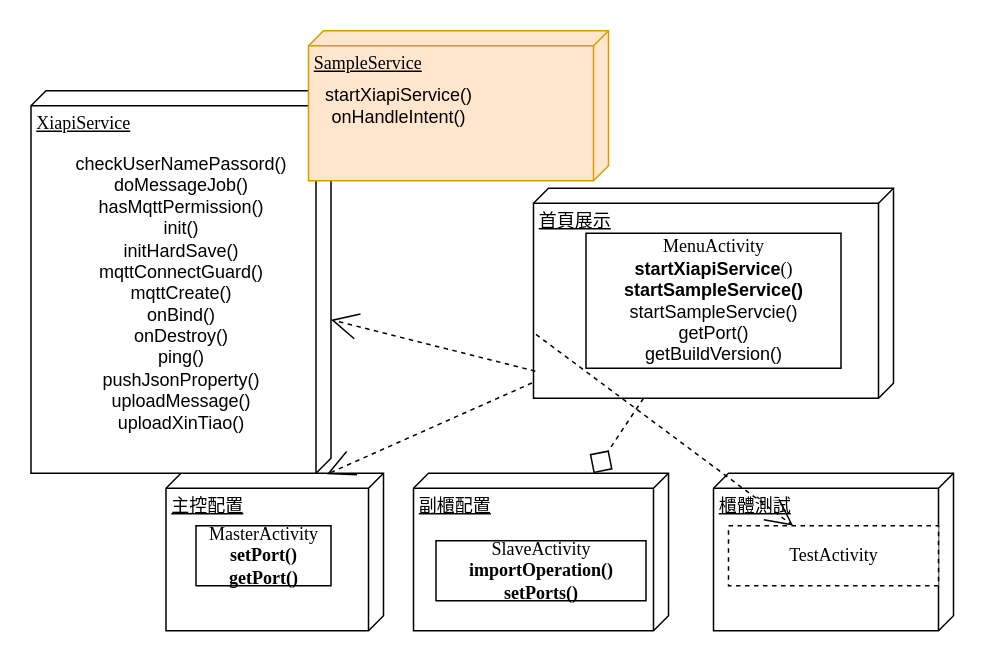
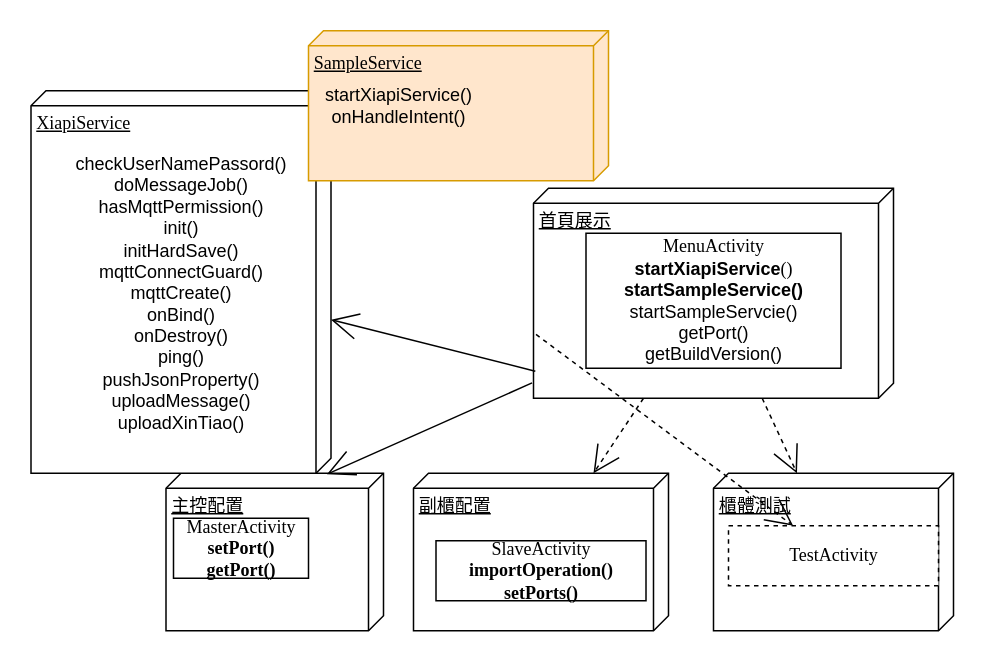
(433, 345) -> (433, 345)
(431, 428) -> (431, 428)
none -> (778, 434)
(609, 450) -> (602, 460)
(263, 556) -> (241, 548)
